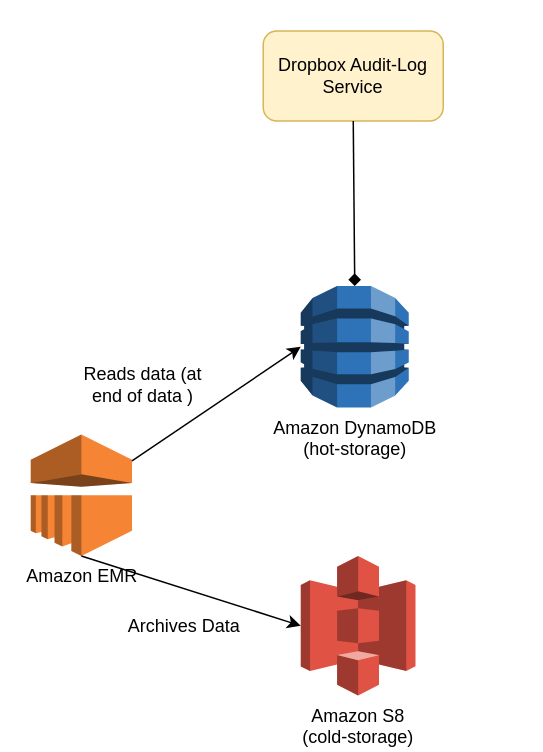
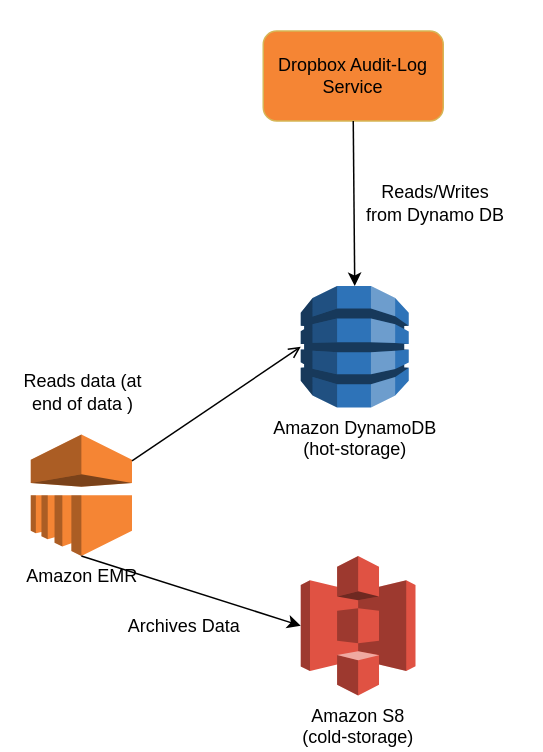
(353, 76) -> (353, 76)
none -> (436, 203)
(355, 273) -> (355, 274)
(291, 353) -> (293, 352)
(143, 385) -> (83, 392)
